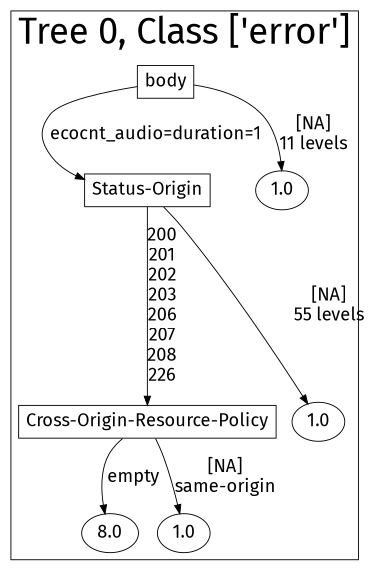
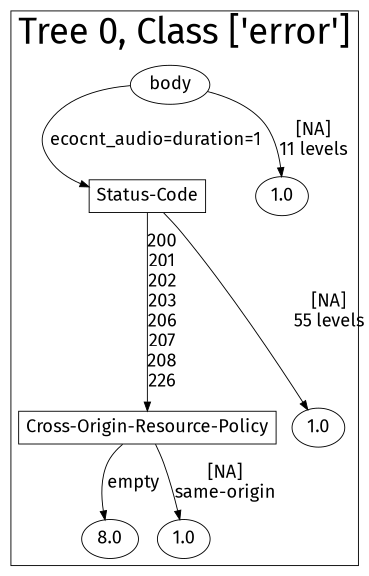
(166, 82) -> (170, 85)
(147, 190) -> (147, 196)
